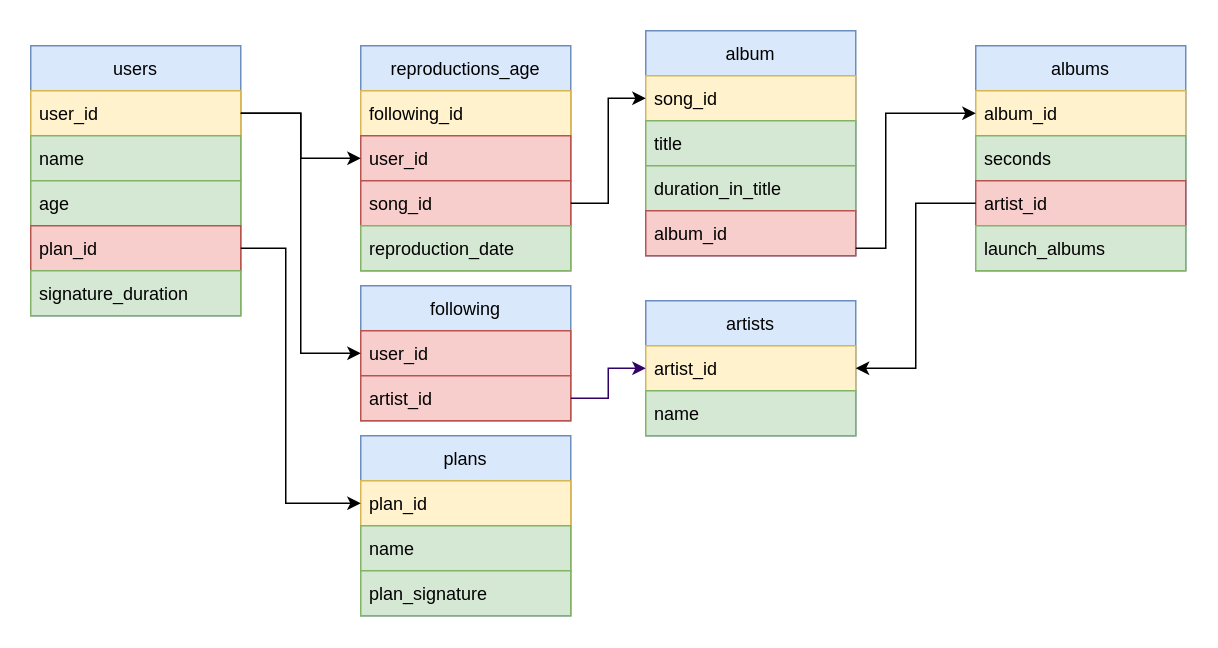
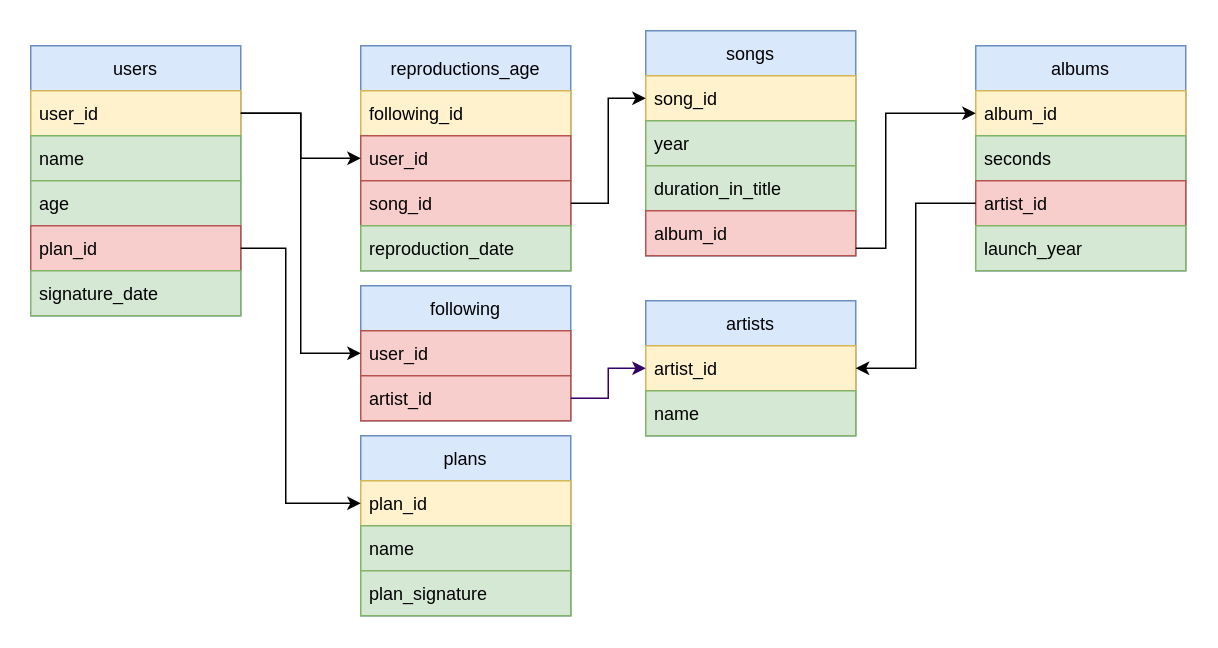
(750, 54) -> (750, 54)
(675, 144) -> (674, 144)
(1045, 249) -> (1037, 249)
(125, 294) -> (107, 294)
